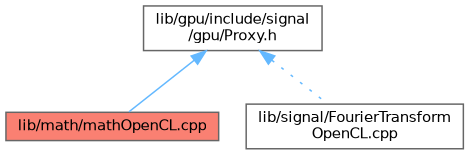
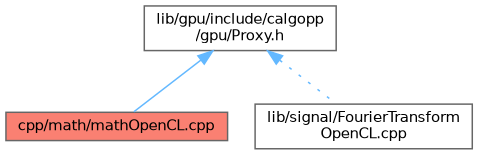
(233, 28) -> (240, 28)
(112, 126) -> (117, 126)
